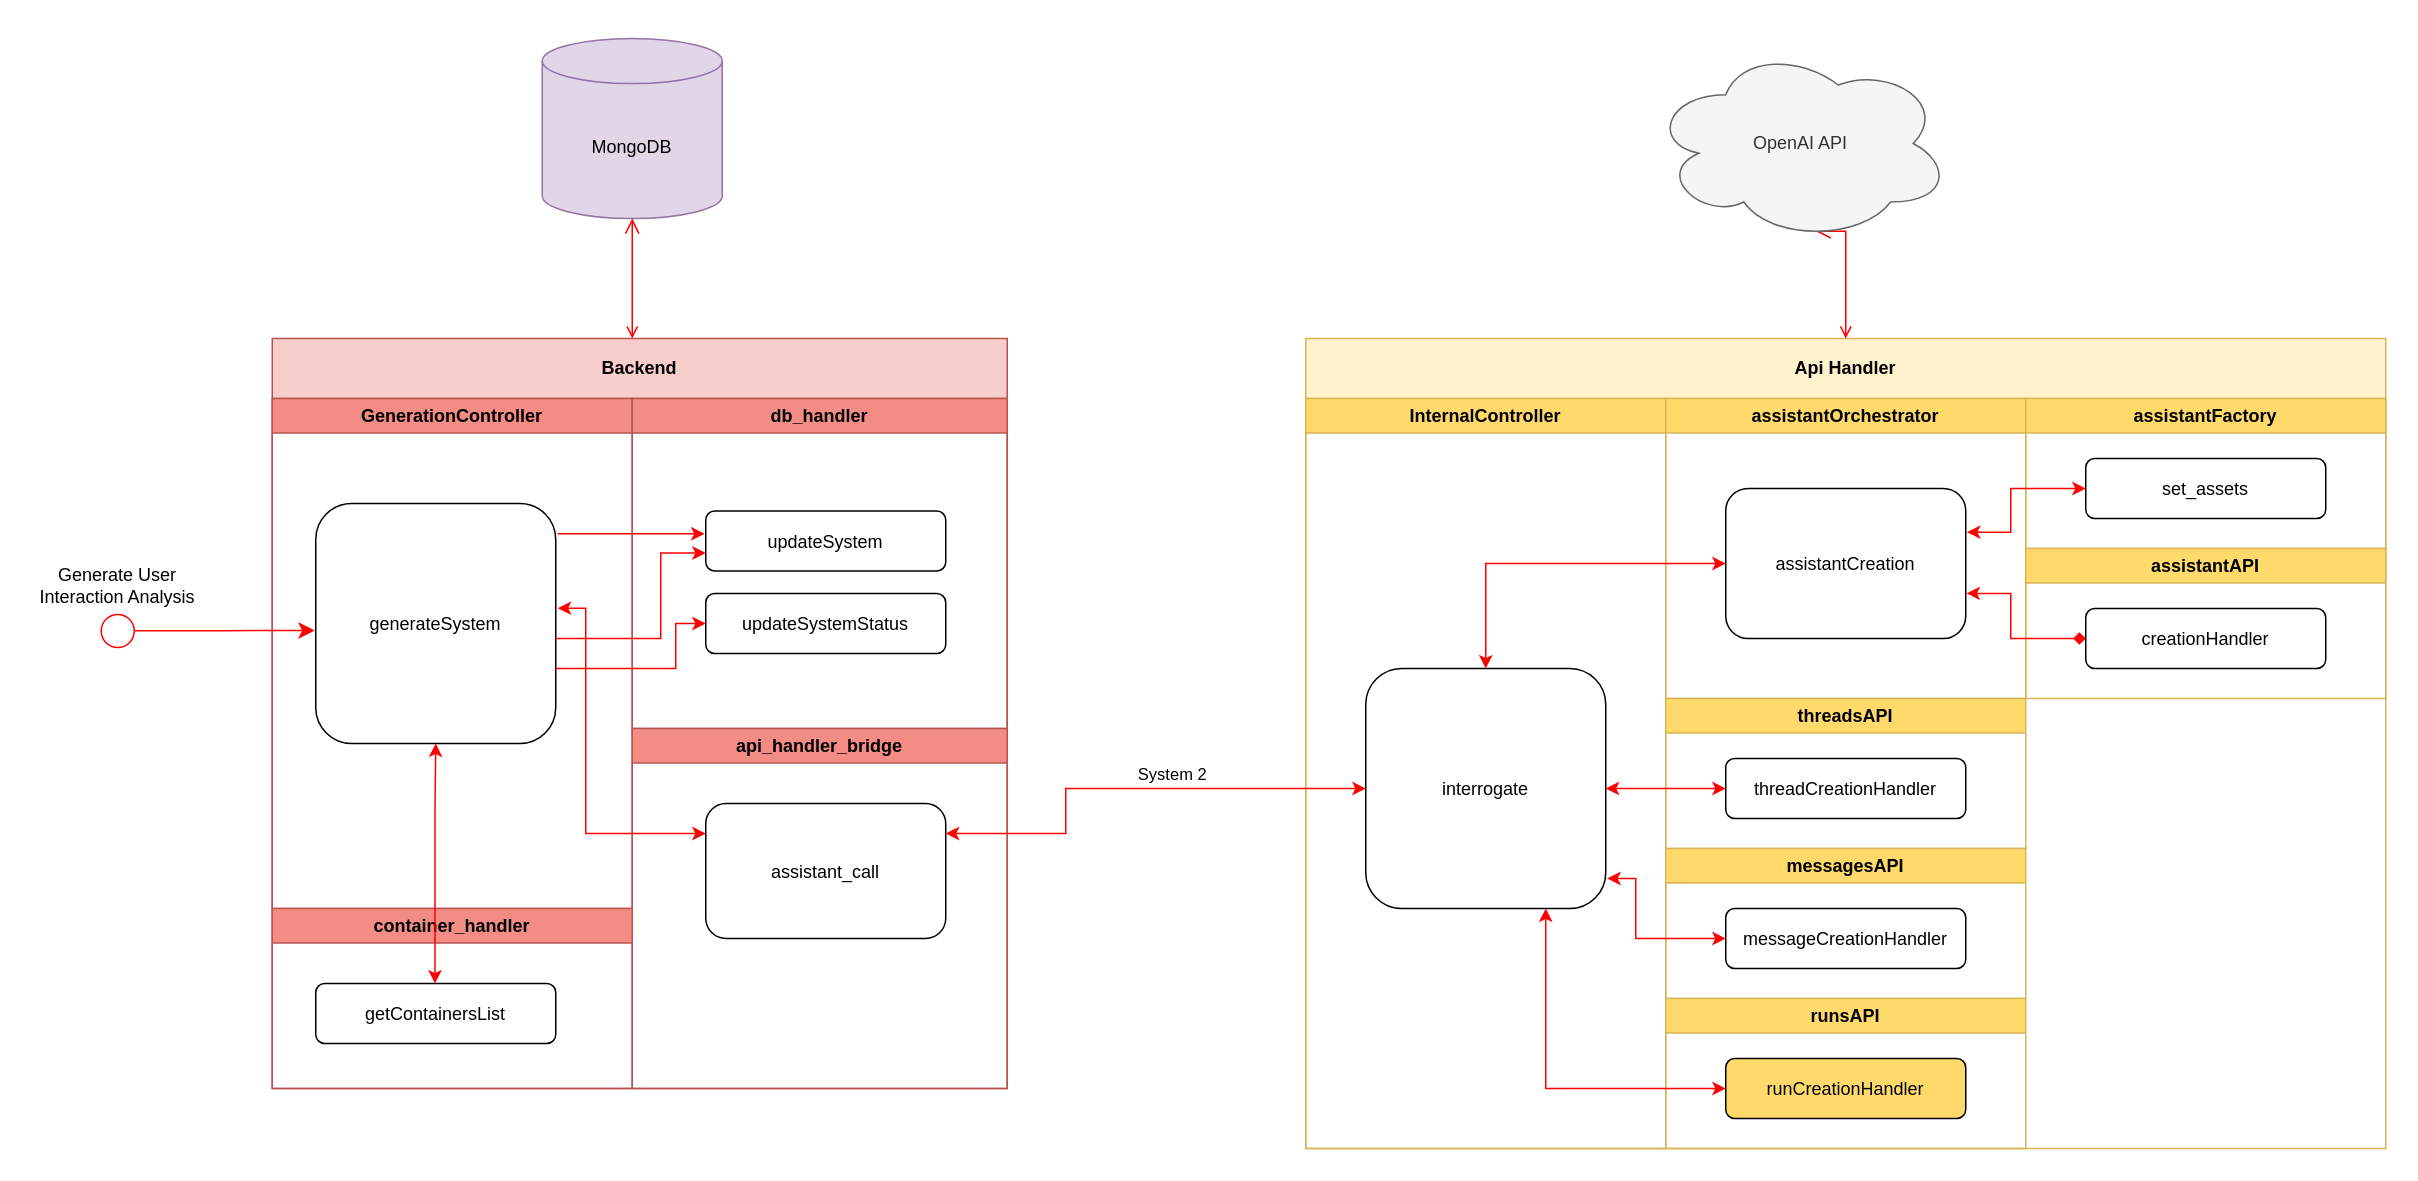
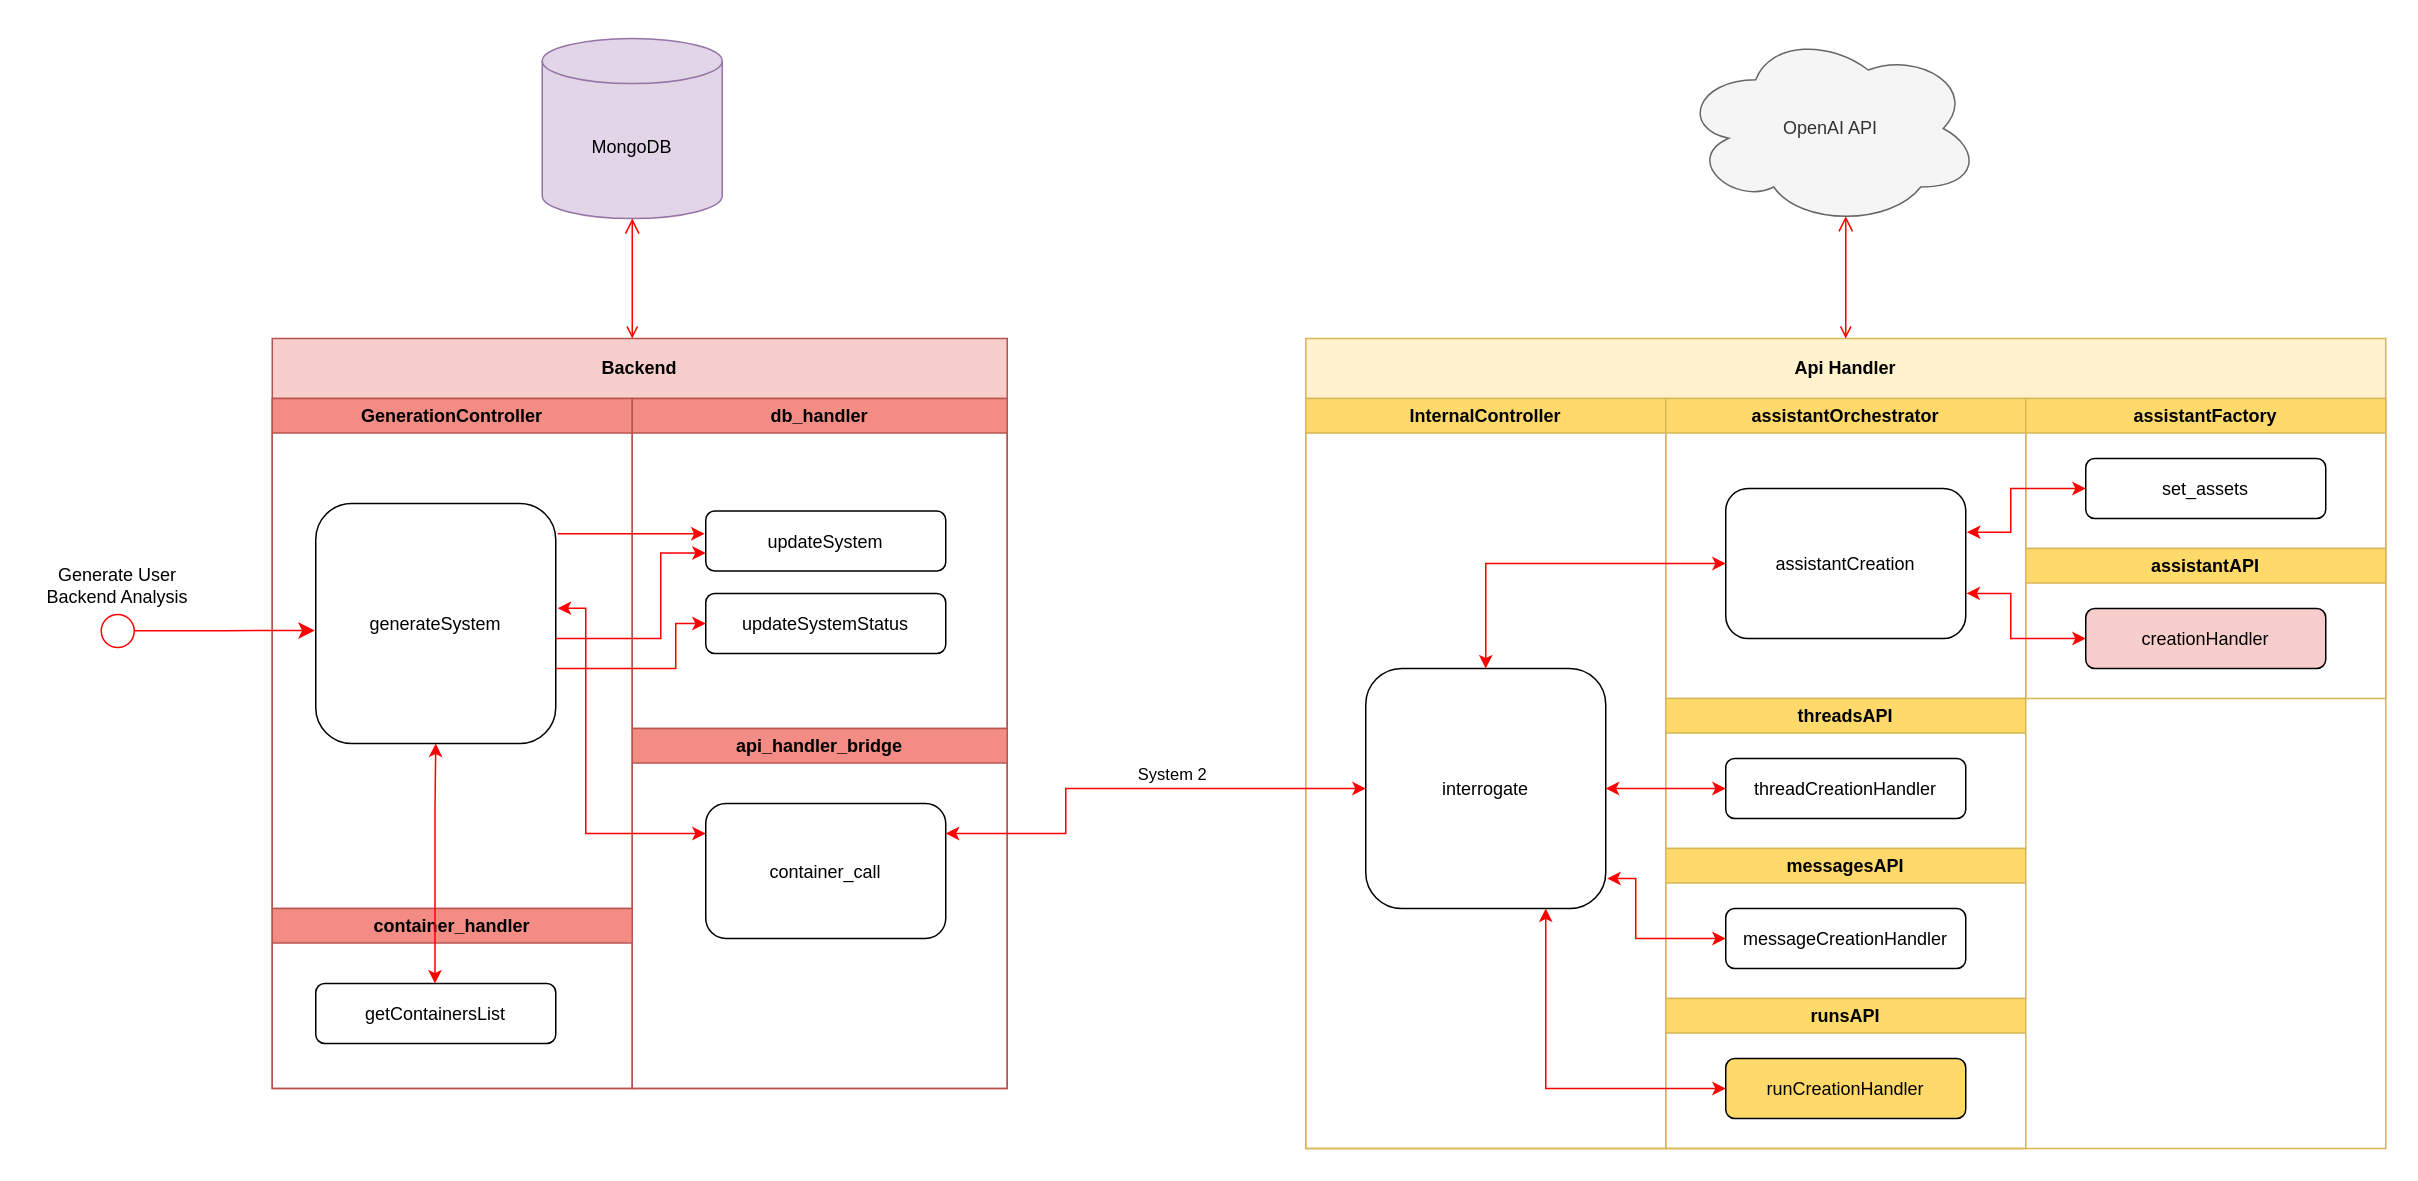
(1801, 143) -> (1831, 128)
(118, 586) -> (118, 586)
(2073, 638) -> (2074, 638)
(2206, 638) -> (2206, 638)
(825, 872) -> (825, 872)
